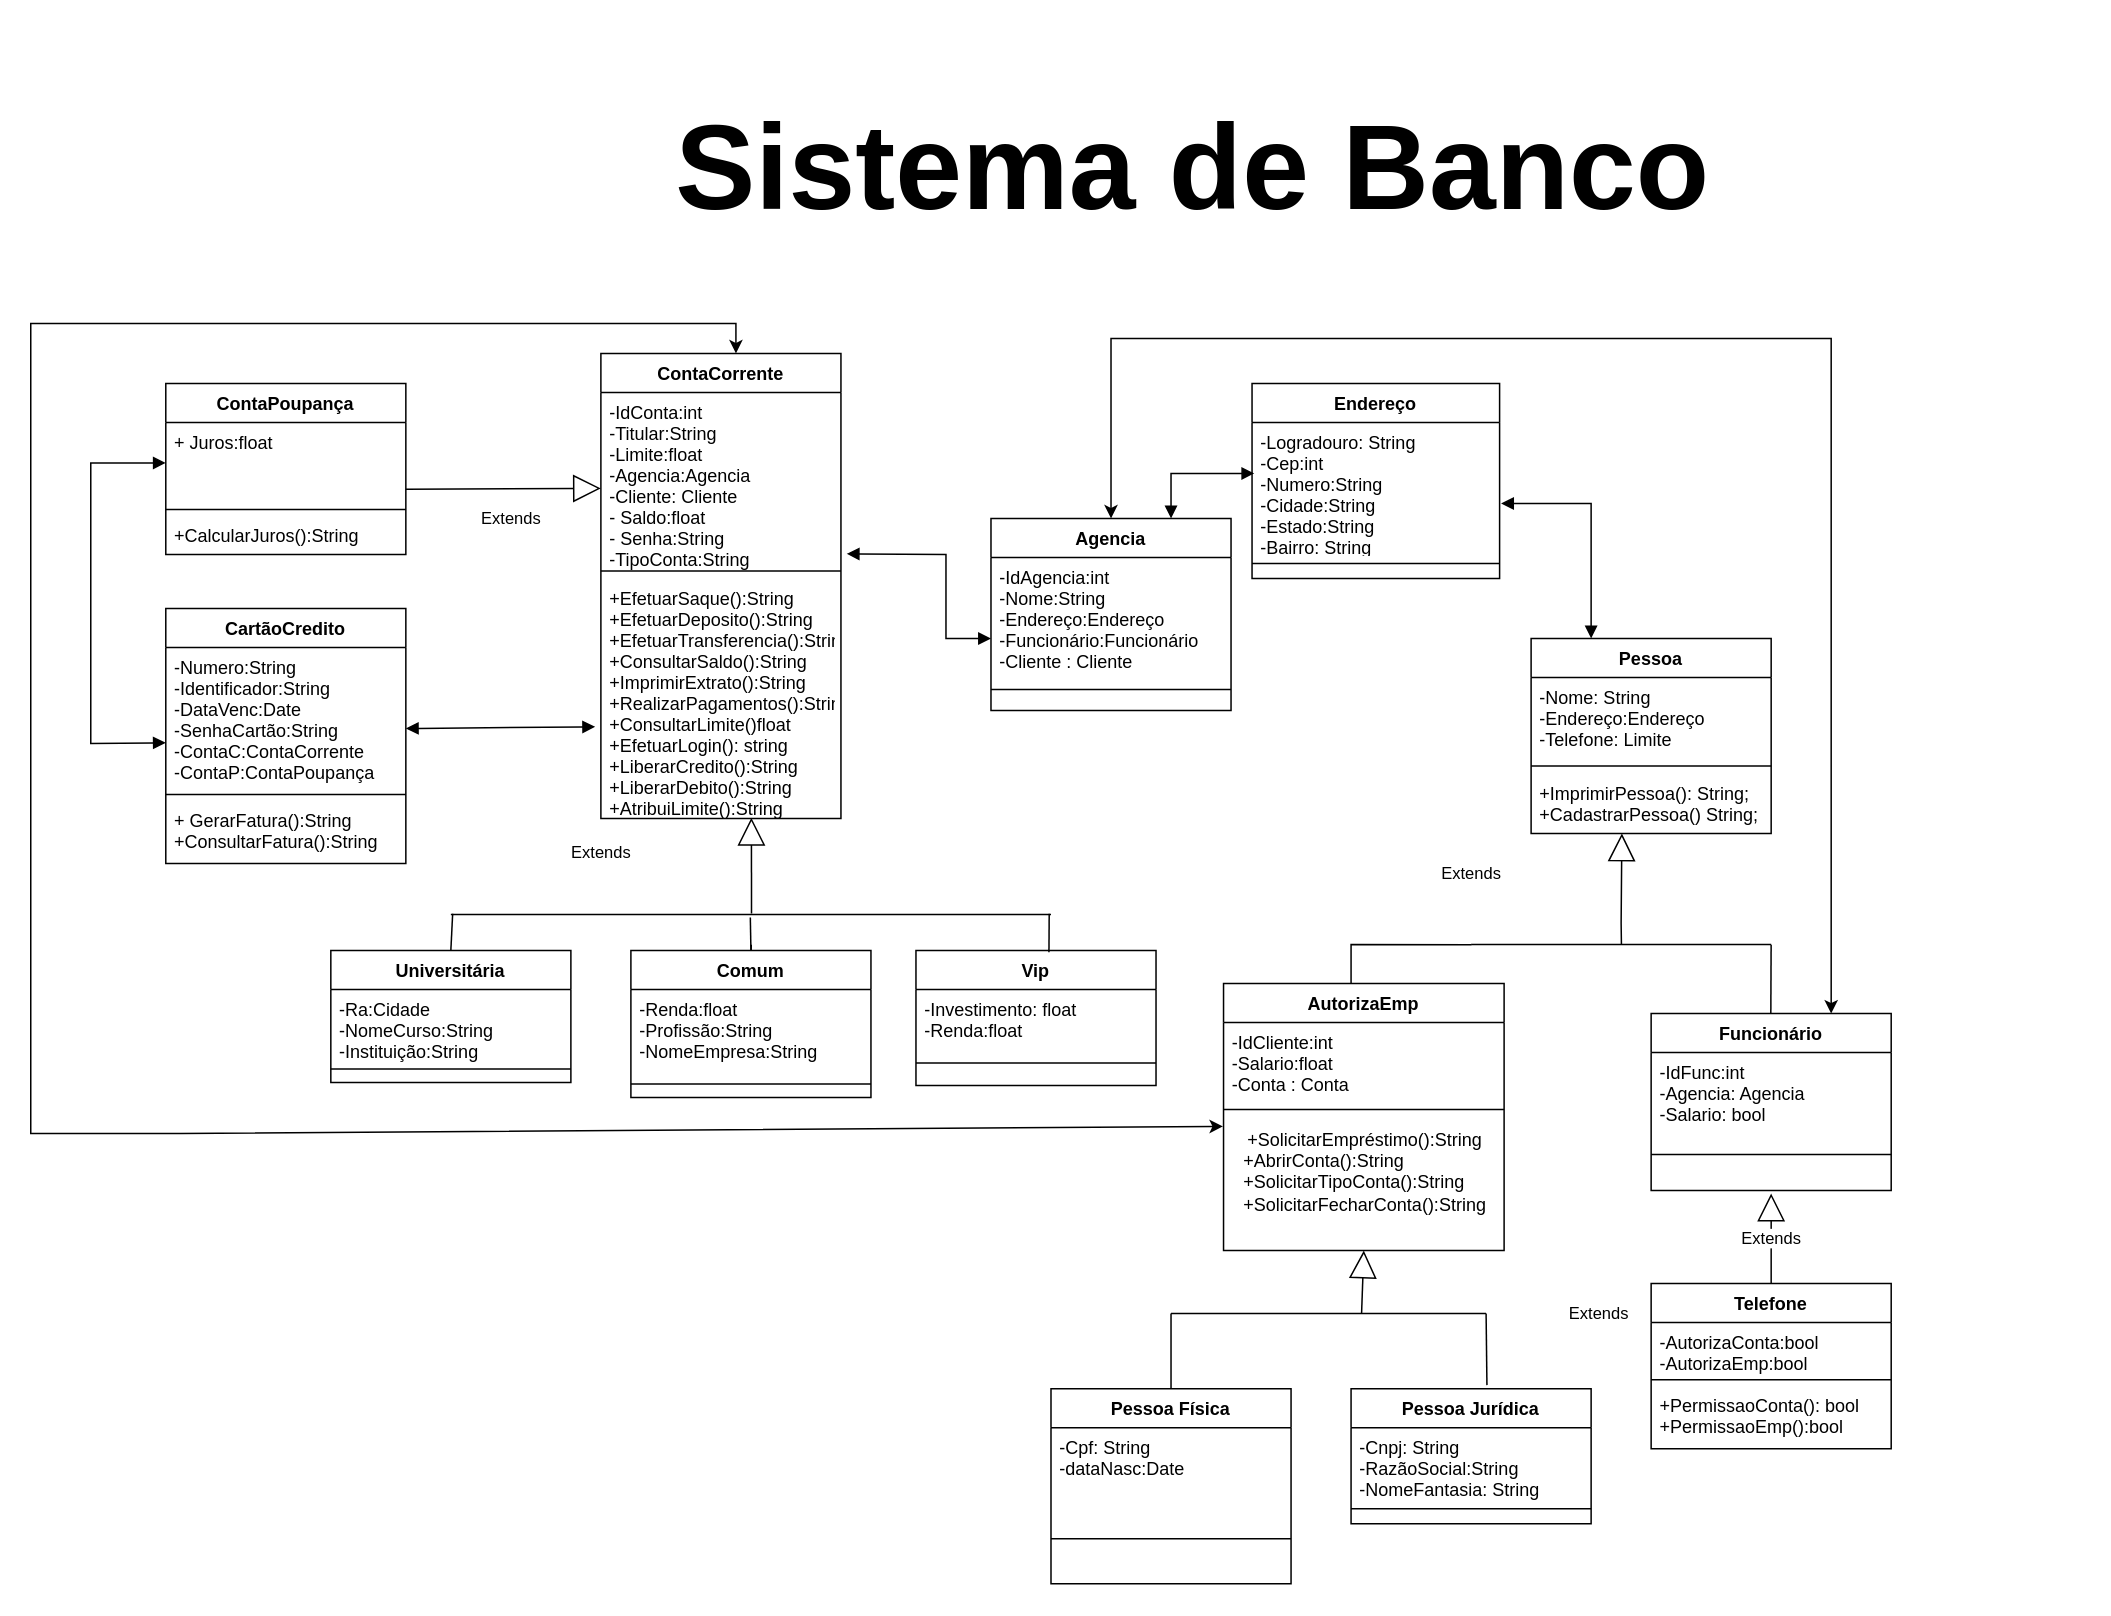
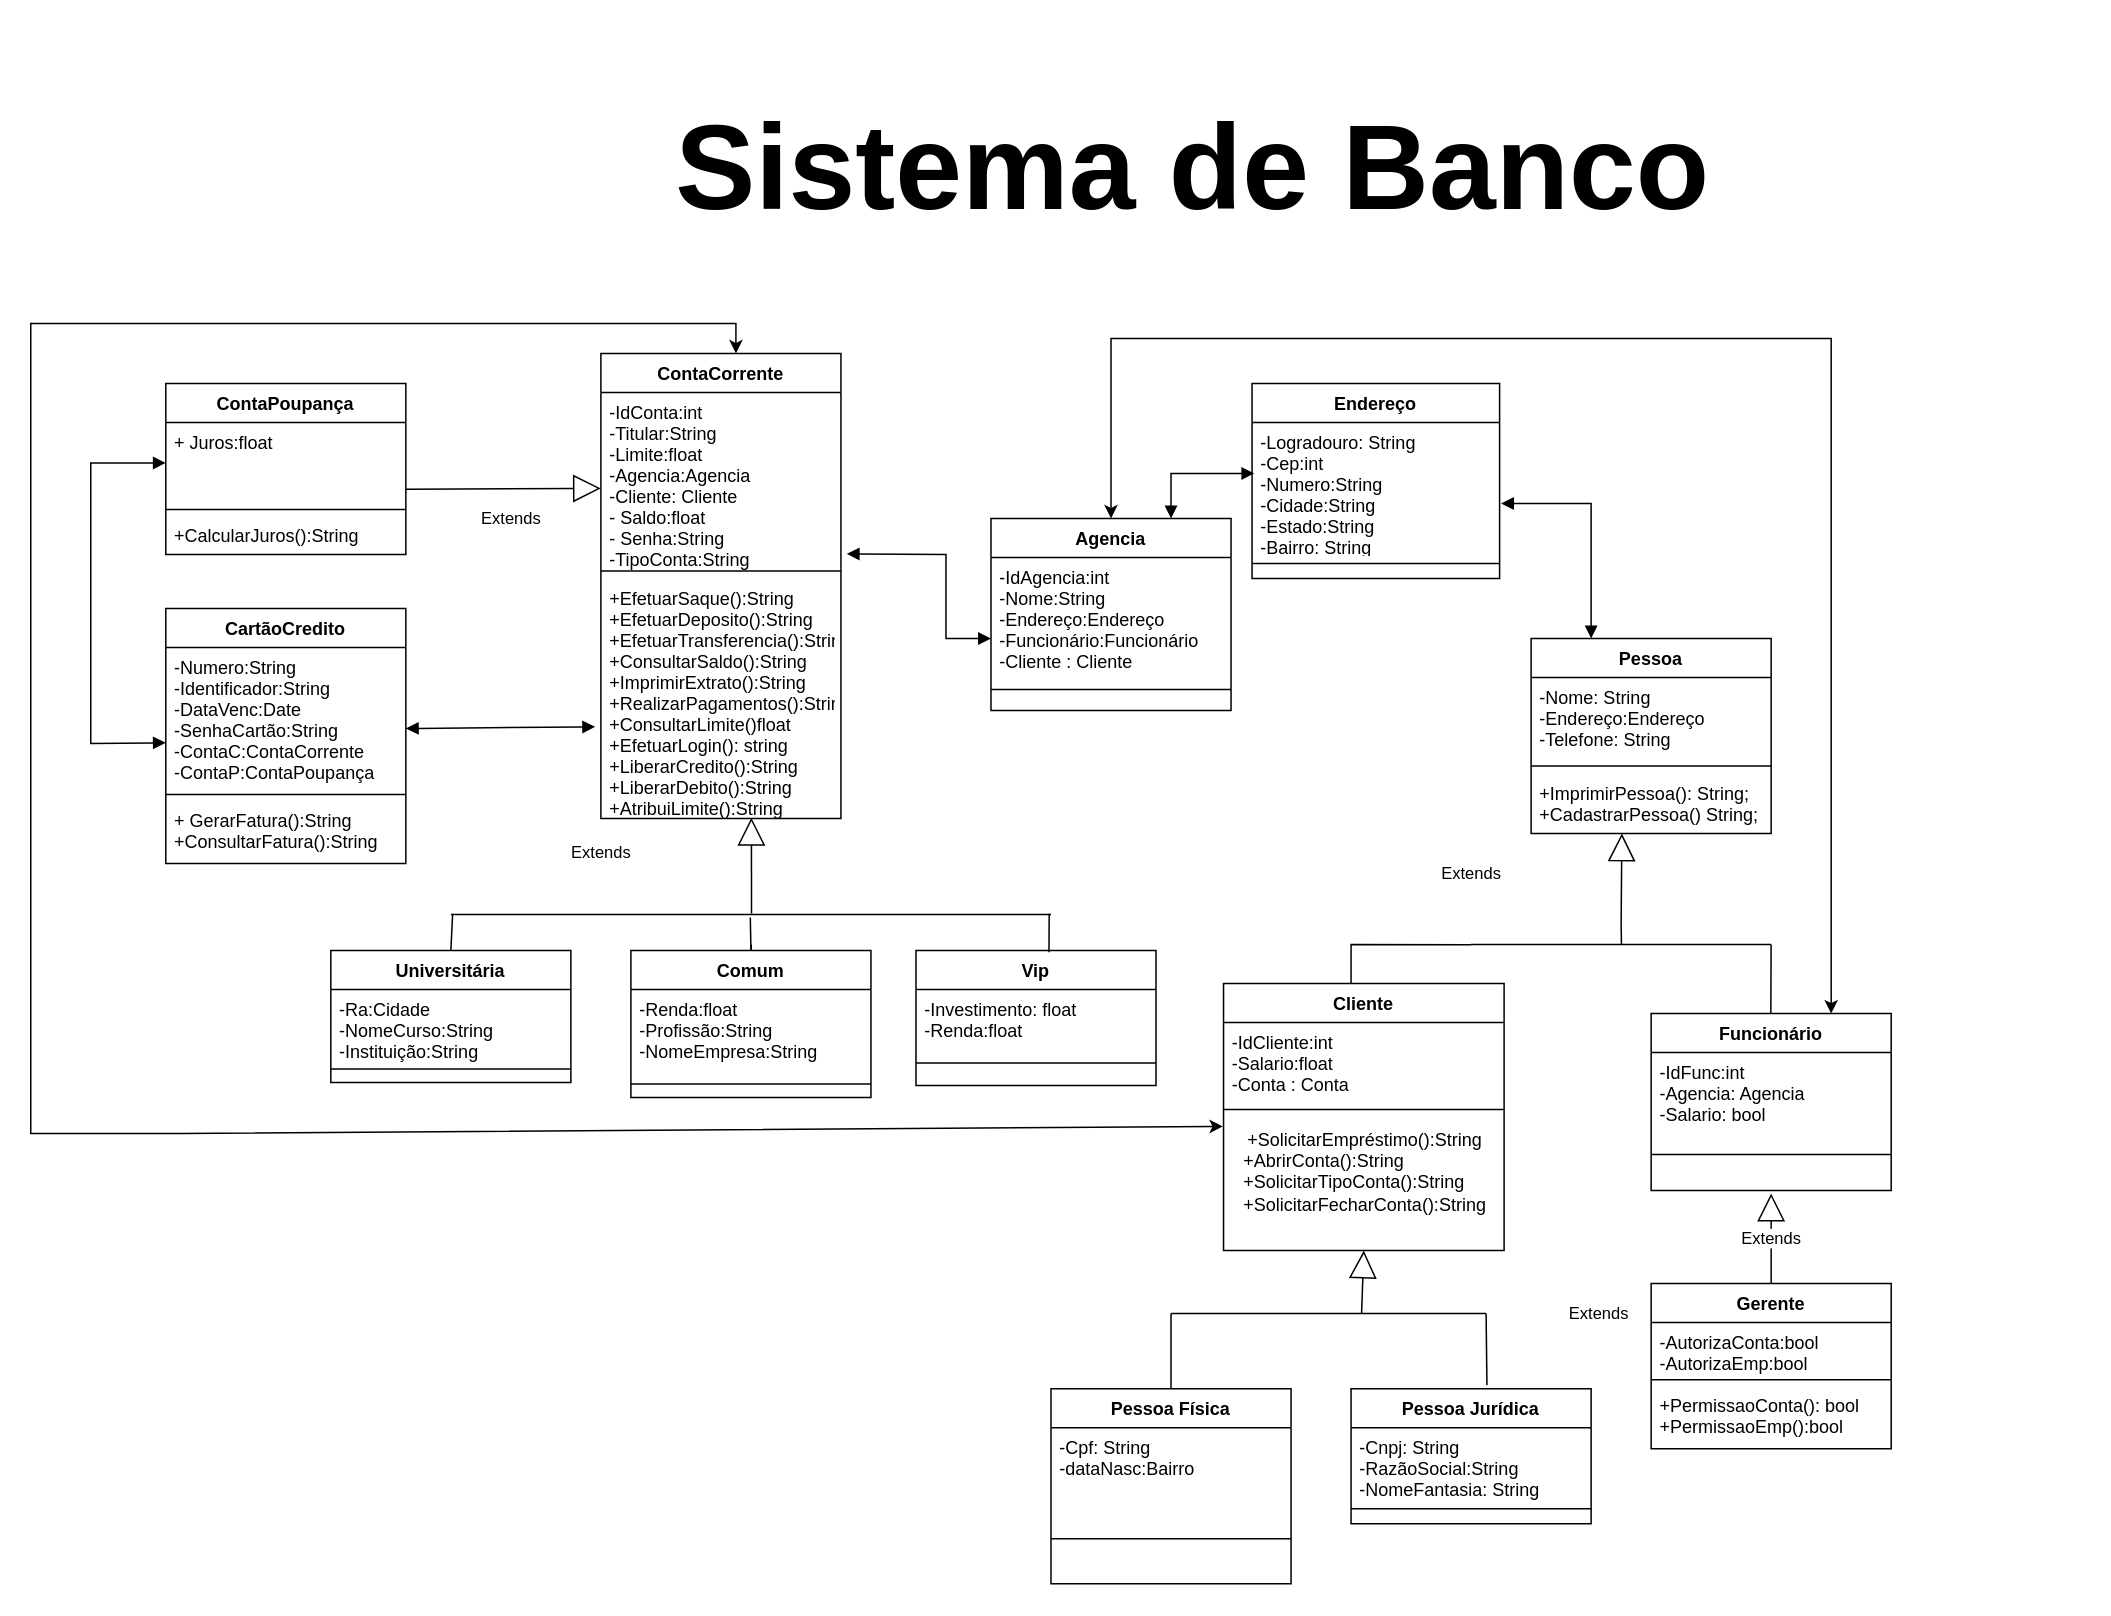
(1598, 698) -> (1598, 698)
(1363, 1004) -> (1363, 1004)
(1770, 1304) -> (1770, 1304)
(1112, 1448) -> (1112, 1448)
